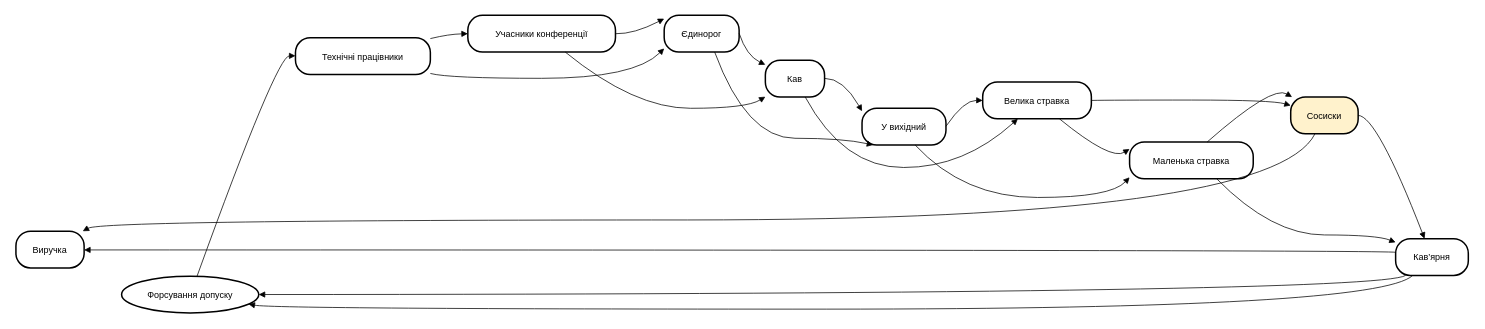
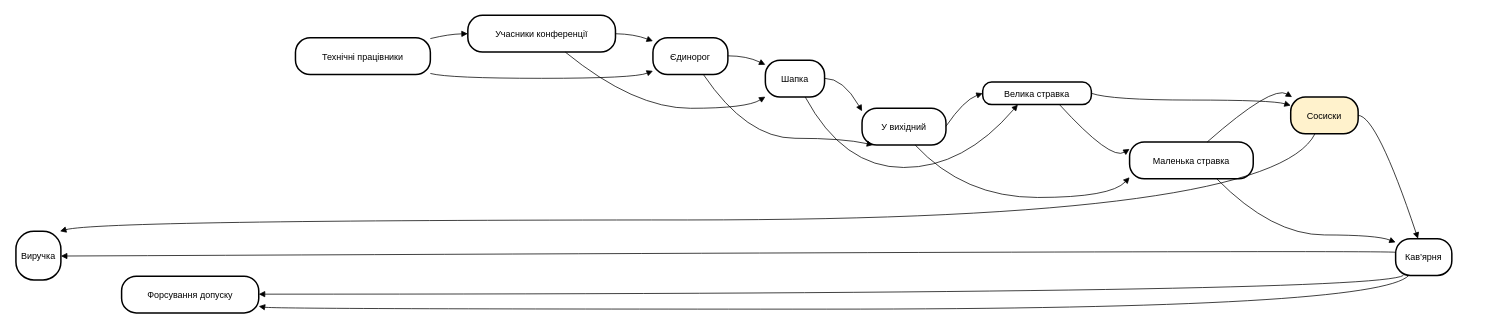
(702, 34) -> (690, 56)
(795, 79) -> (795, 79)
(1037, 101) -> (1037, 93)
(238, 165) -> none
(50, 250) -> (38, 256)
(1433, 257) -> (1424, 257)
(190, 295) -> (190, 295)
